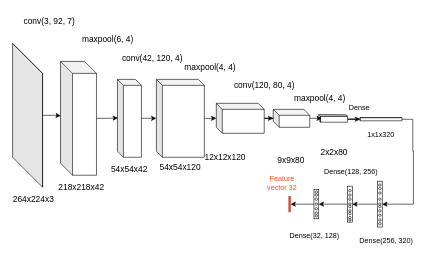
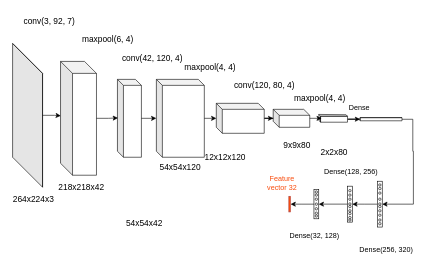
(381, 135) -> none
(291, 161) -> (297, 146)
(129, 170) -> (144, 224)
(387, 242) -> (387, 251)
